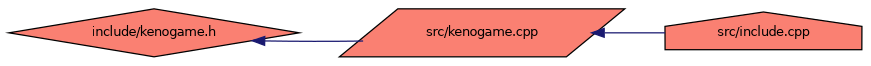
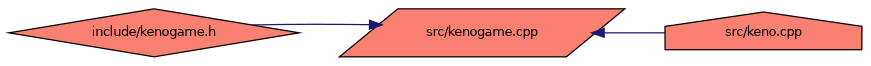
(763, 33) -> (763, 33)
(314, 41) -> (311, 24)
